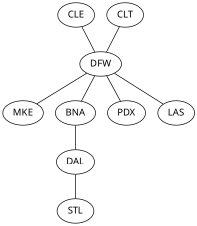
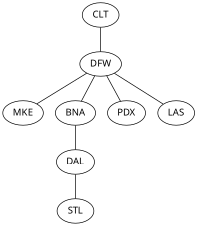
(76, 15) -> none
